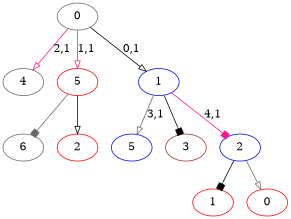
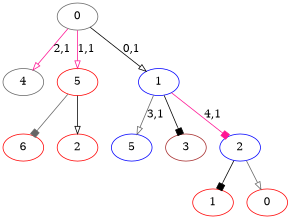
(23, 148) -> (23, 148)
